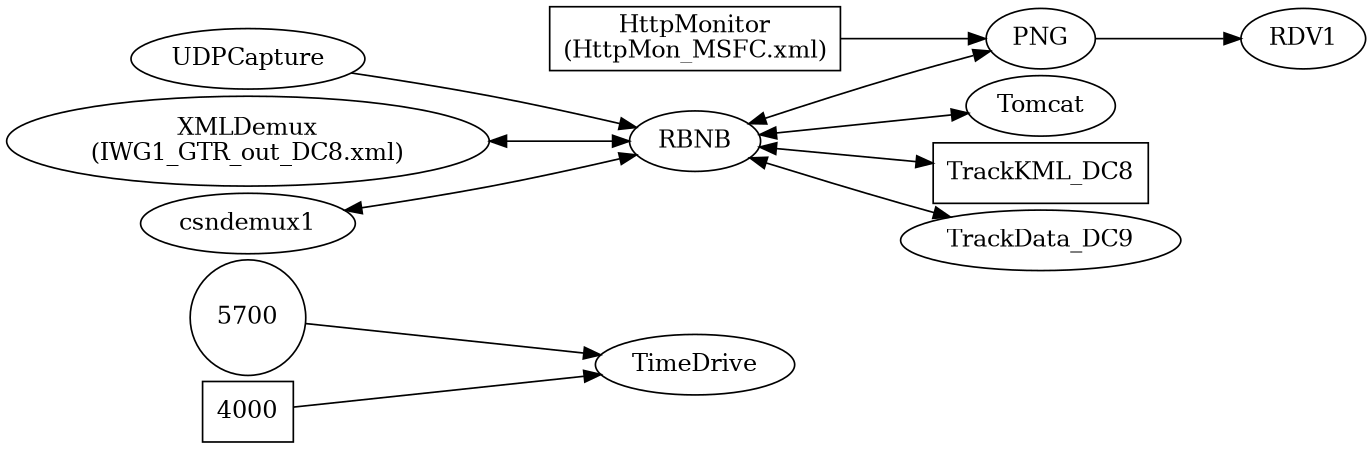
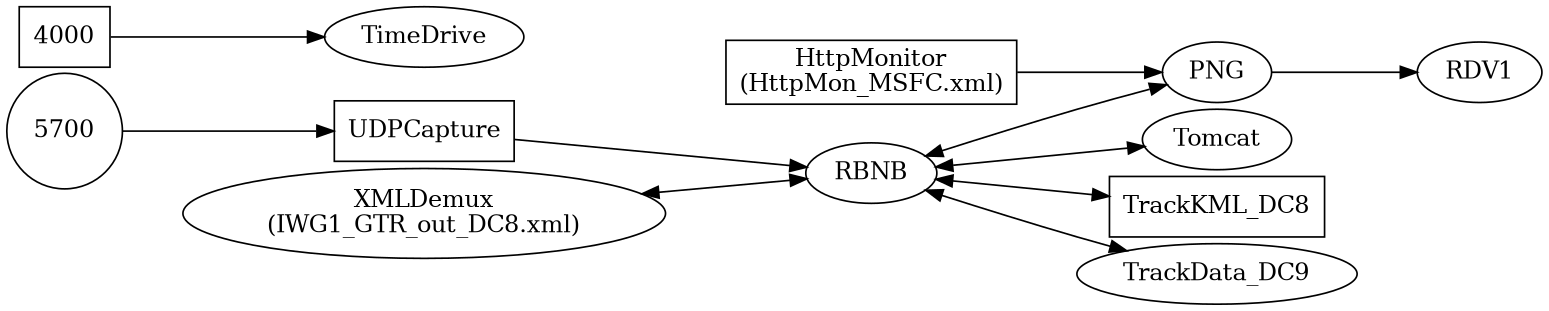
(248, 59) -> (424, 131)
(248, 224) -> none
(445, 338) -> (219, 131)
